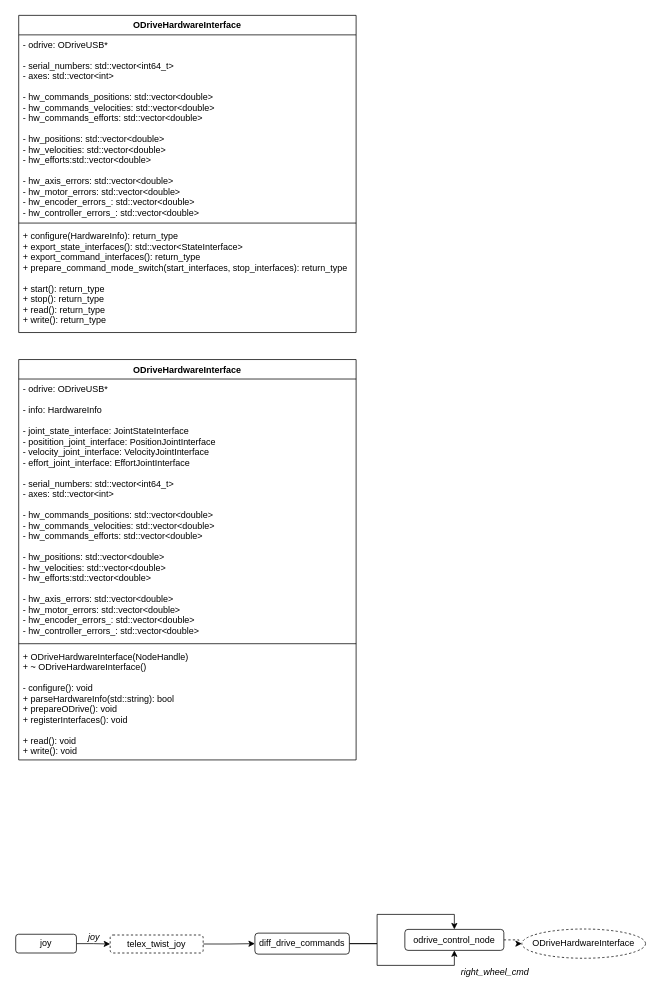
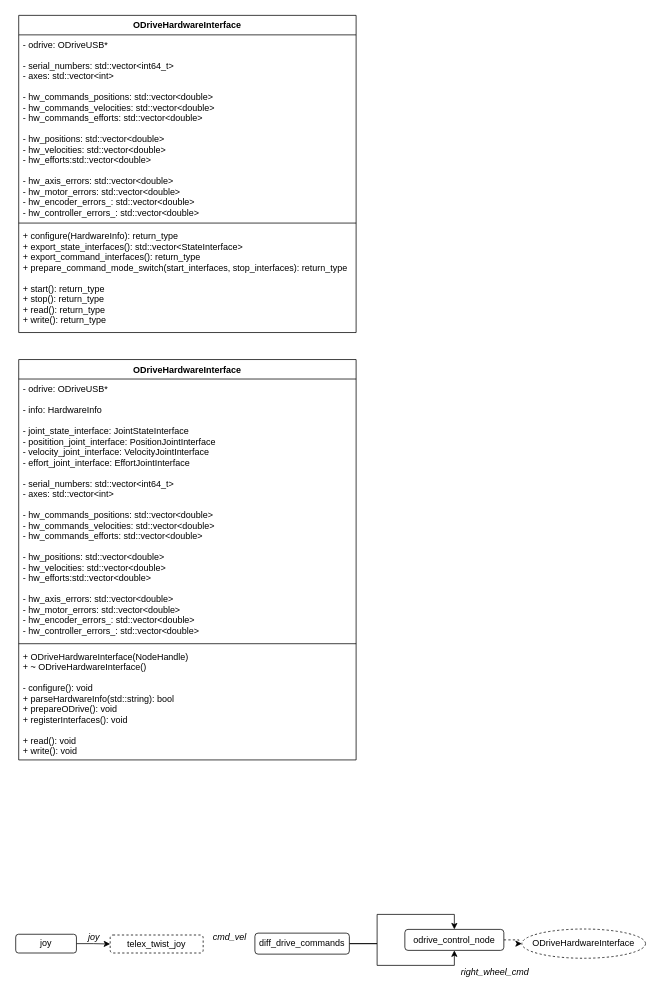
none -> (229, 937)
(244, 944) -> none
